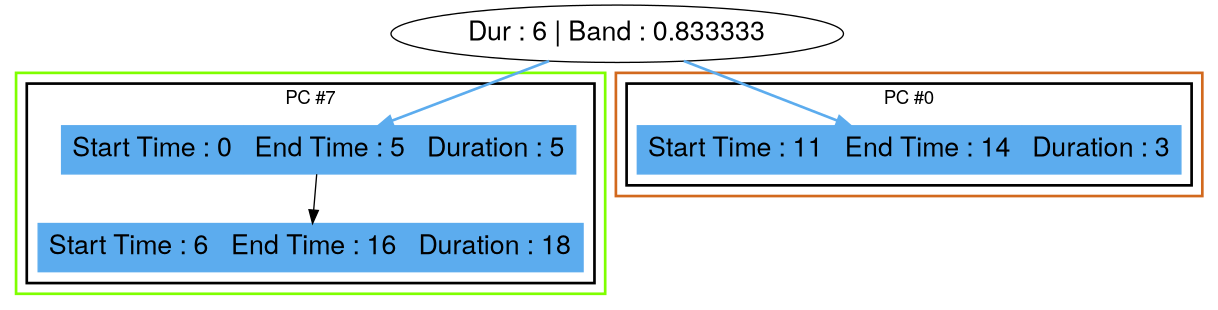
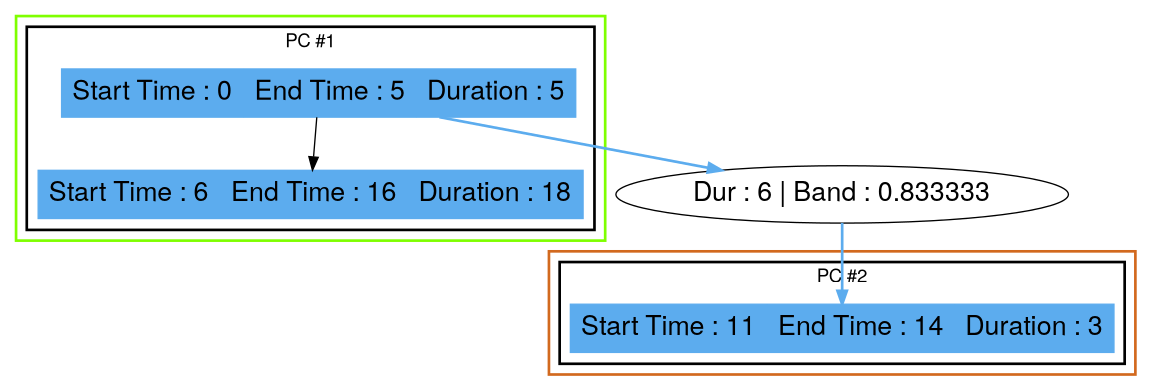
(467, 92) -> (574, 142)
(311, 99) -> (311, 42)
(909, 99) -> (842, 277)
